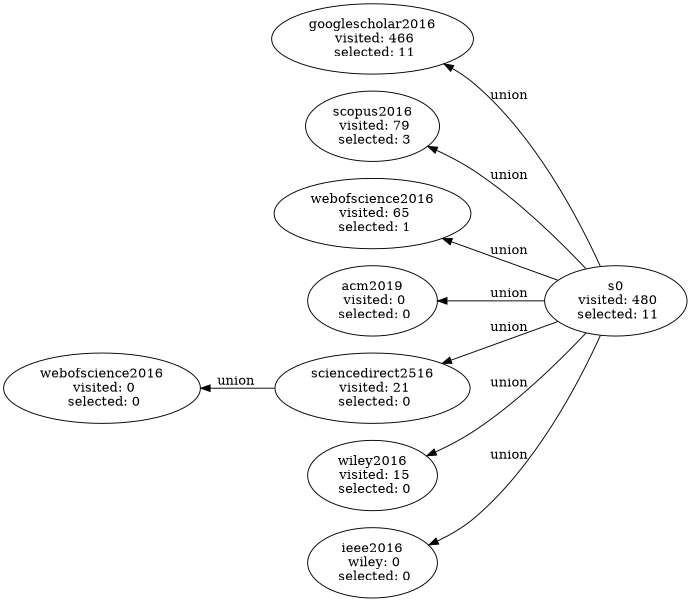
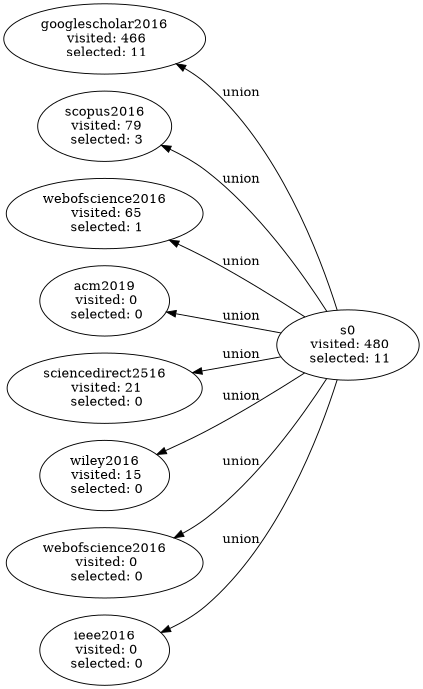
(242, 388) -> (263, 464)
(373, 563) -> (105, 650)
